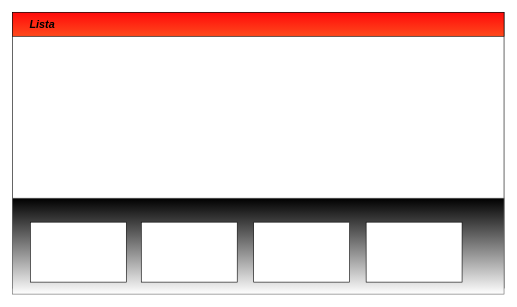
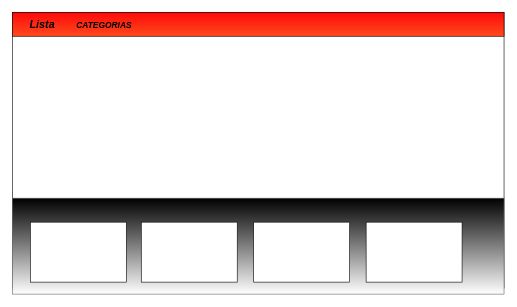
none -> (108, 24)
